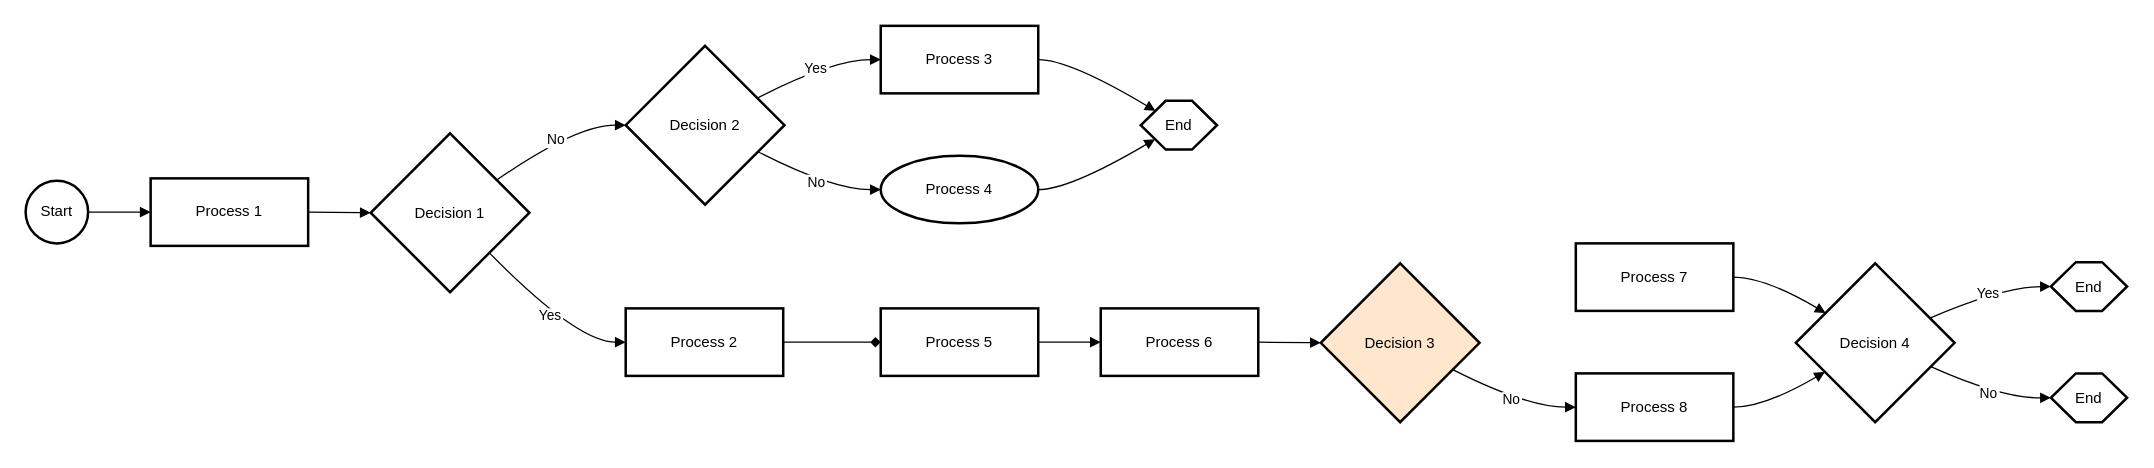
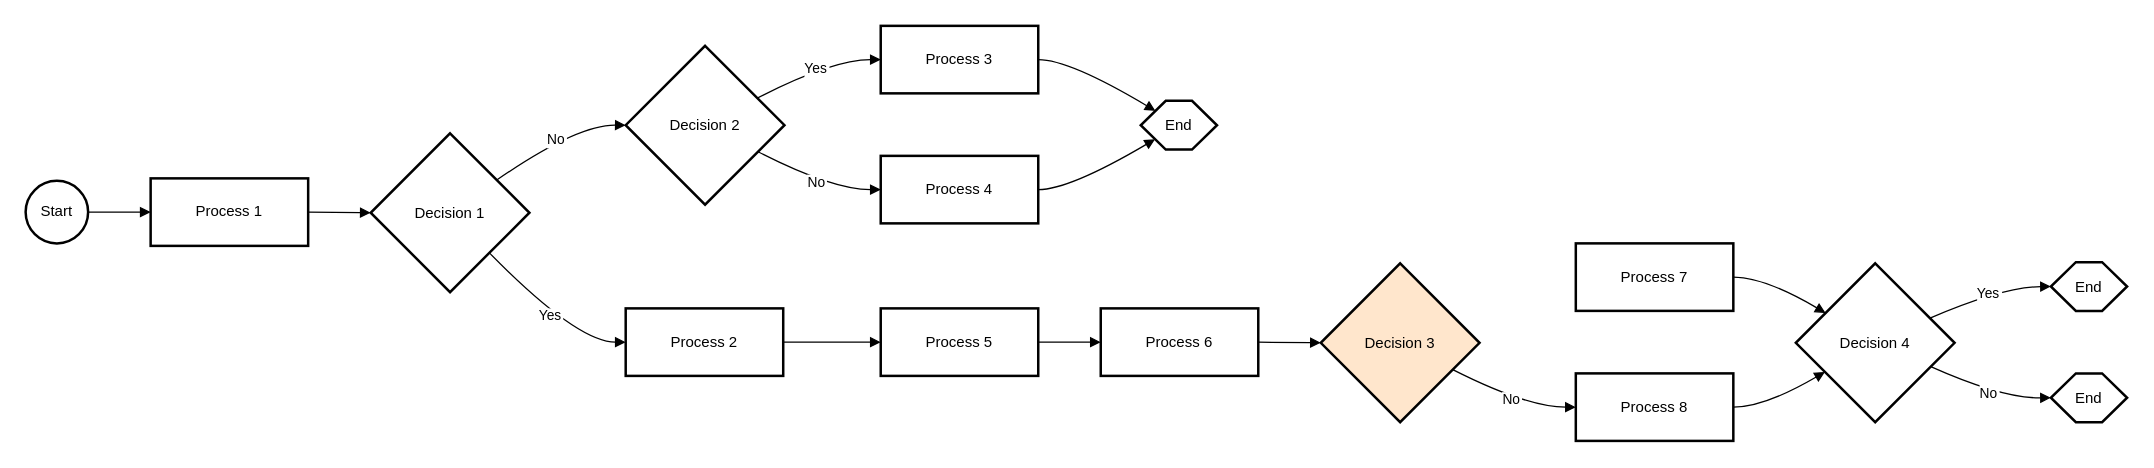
(959, 189) -> (959, 189)
(869, 342) -> (869, 342)
